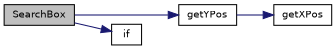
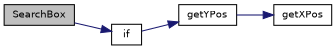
(121, 15) -> (155, 28)
